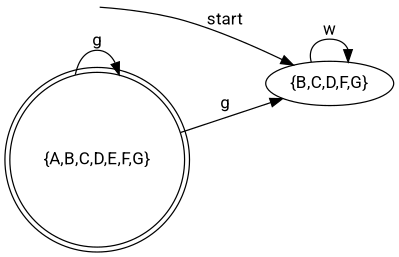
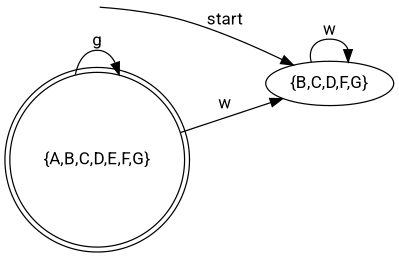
(225, 104) -> (225, 104)
